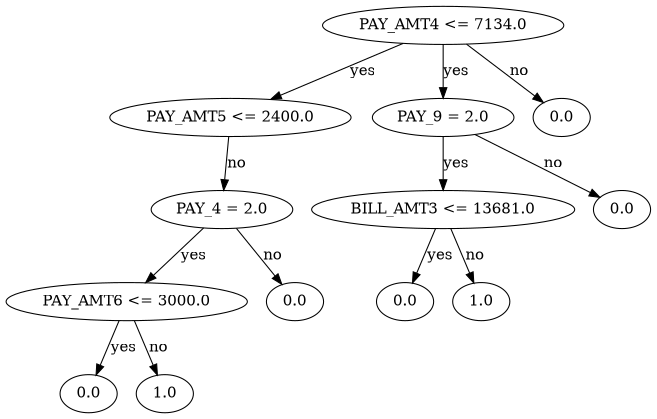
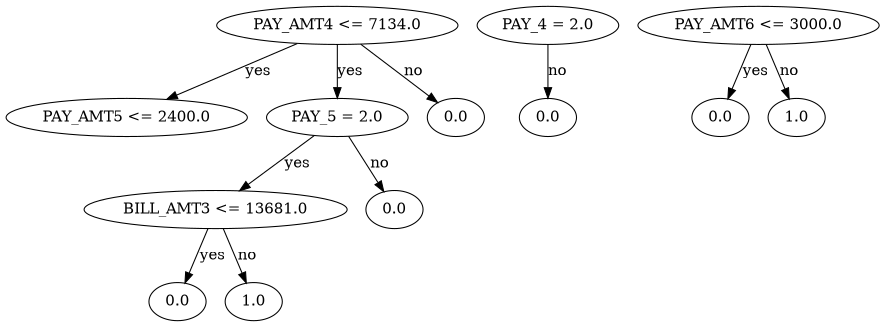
(443, 117) -> (337, 117)
(227, 158) -> none
(179, 252) -> none
